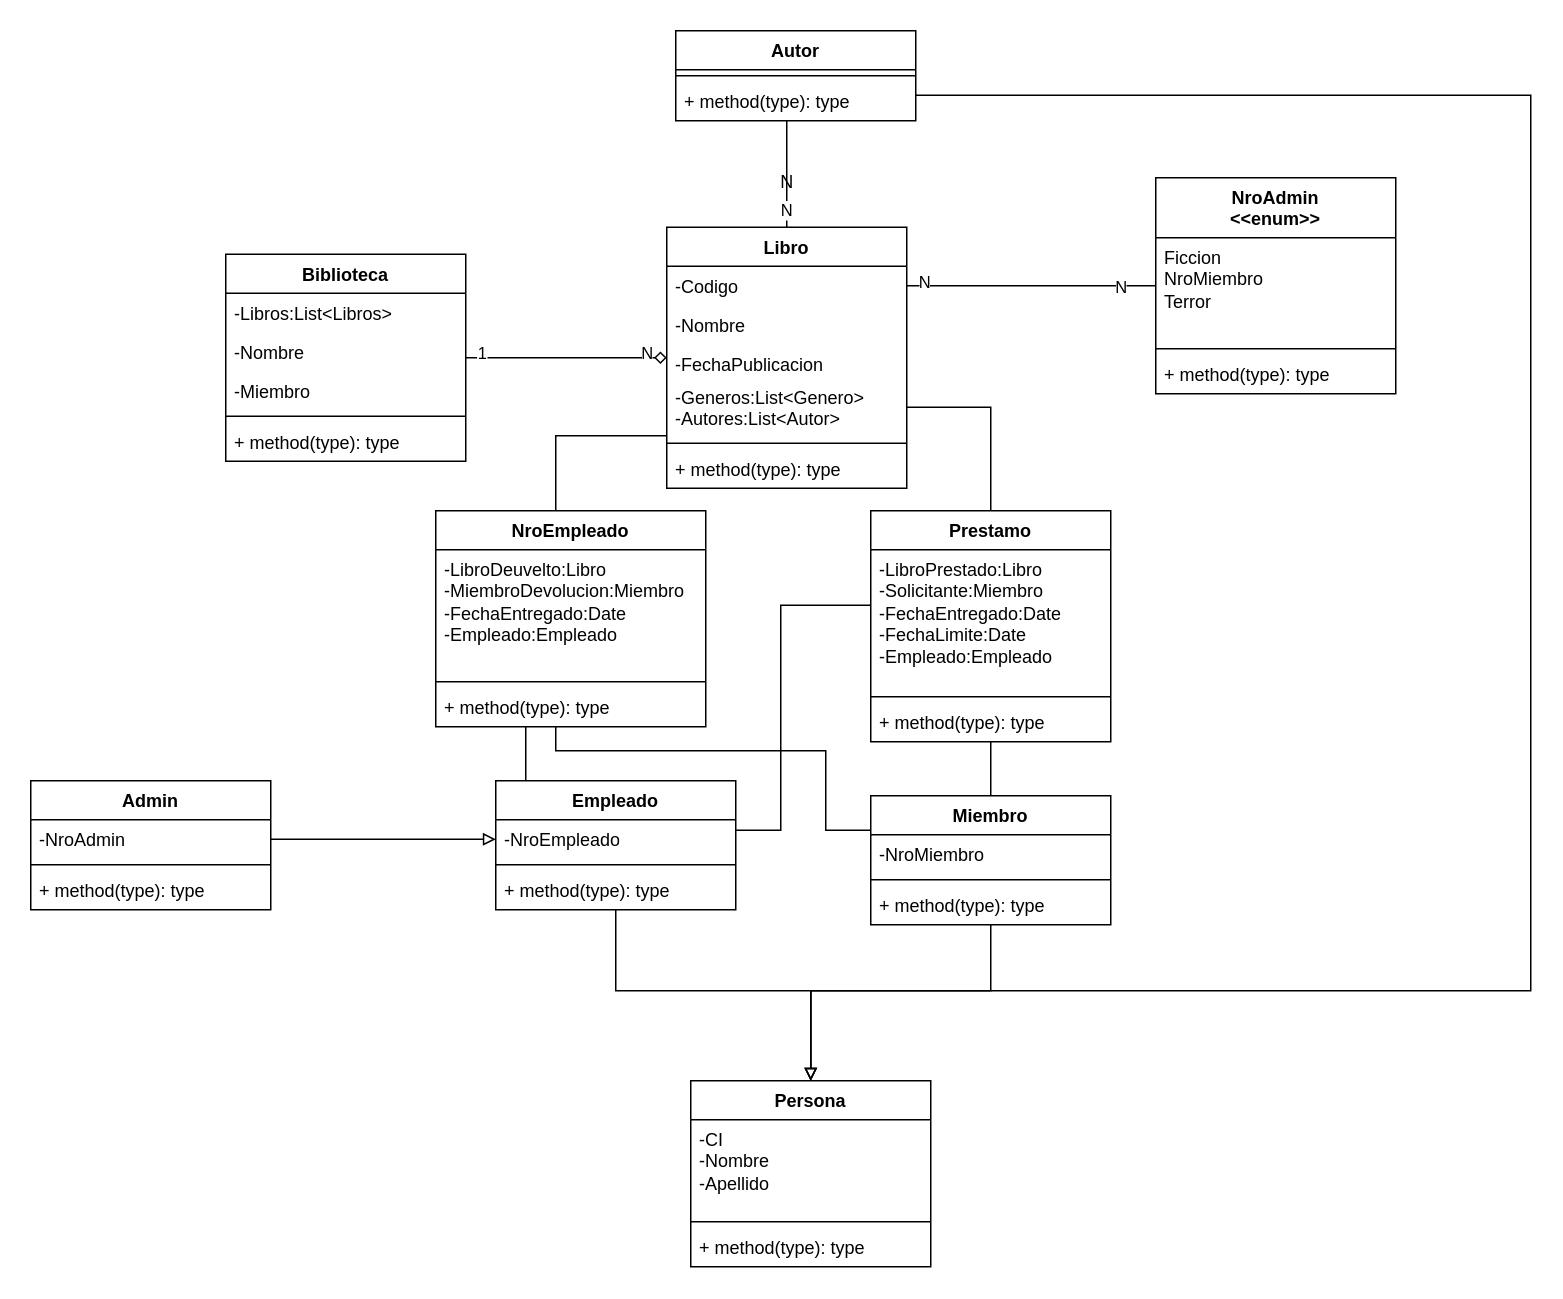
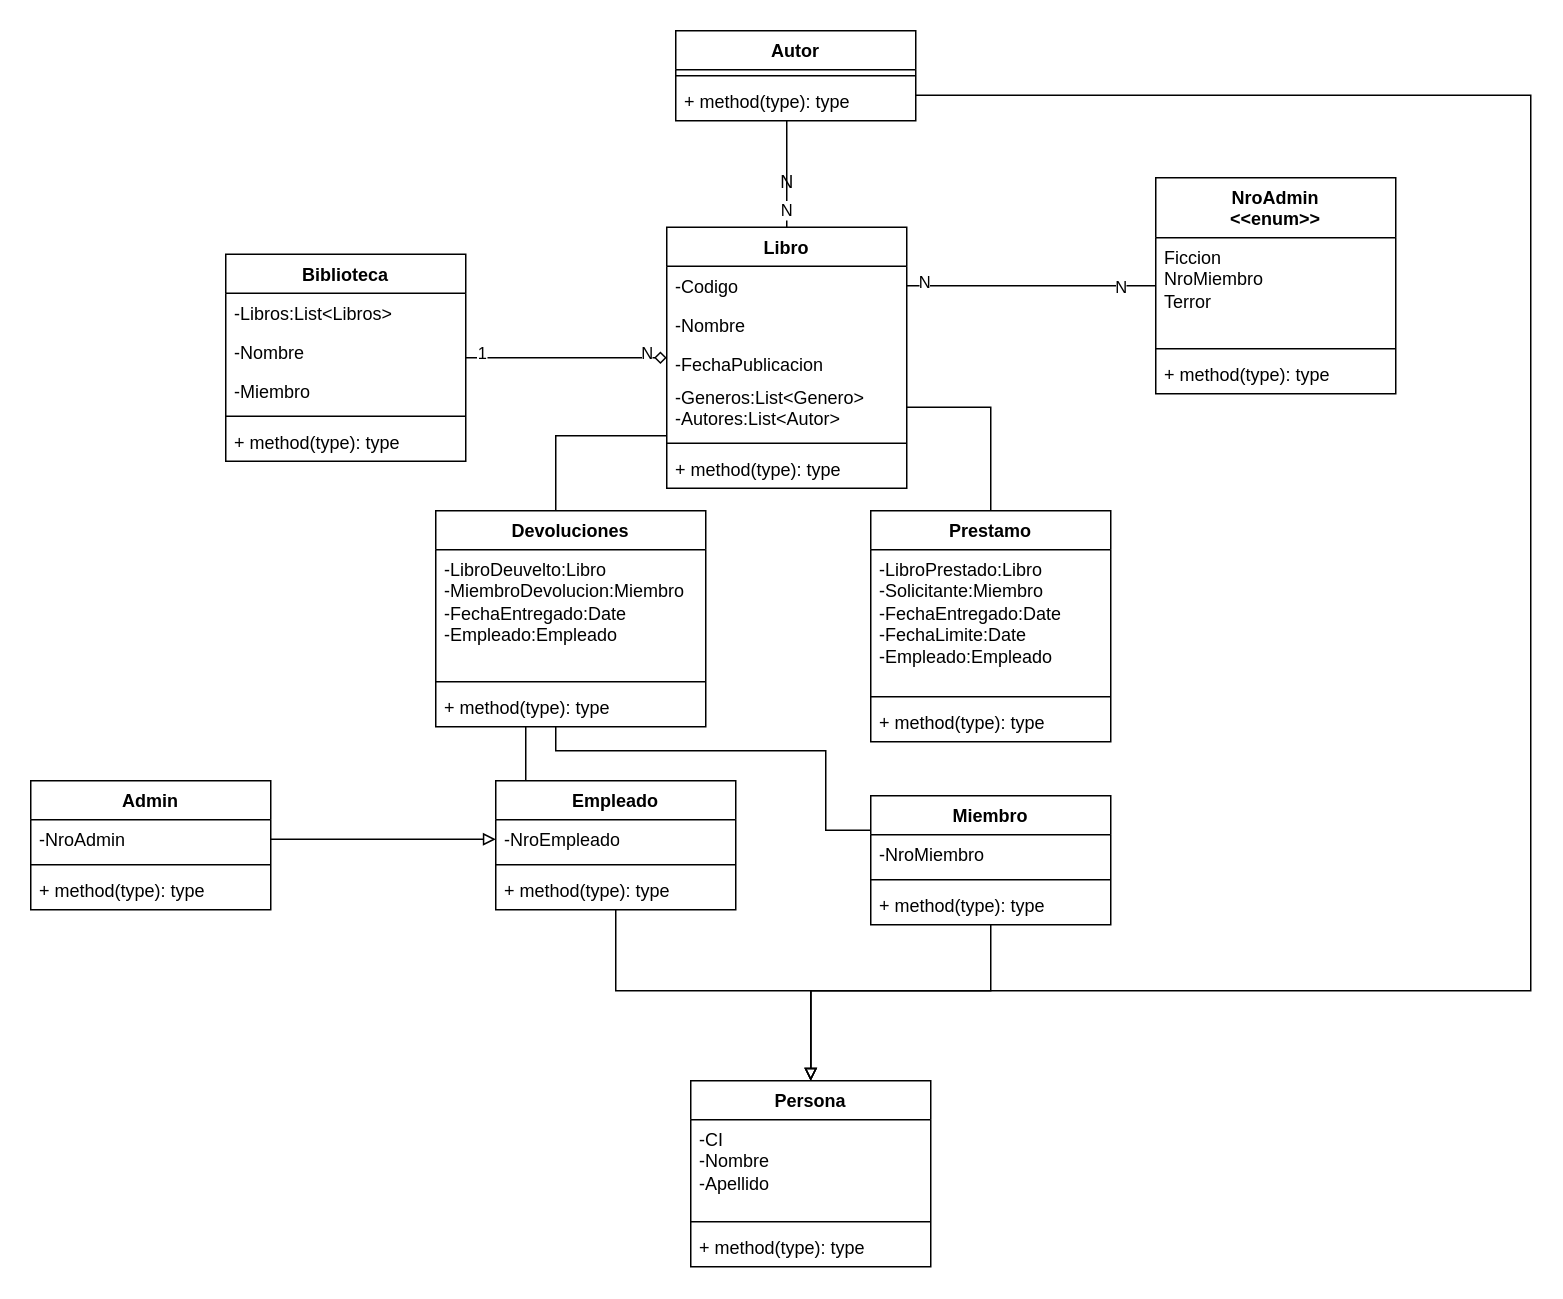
(571, 532) -> (571, 532)
(781, 696) -> none
(991, 768) -> none
